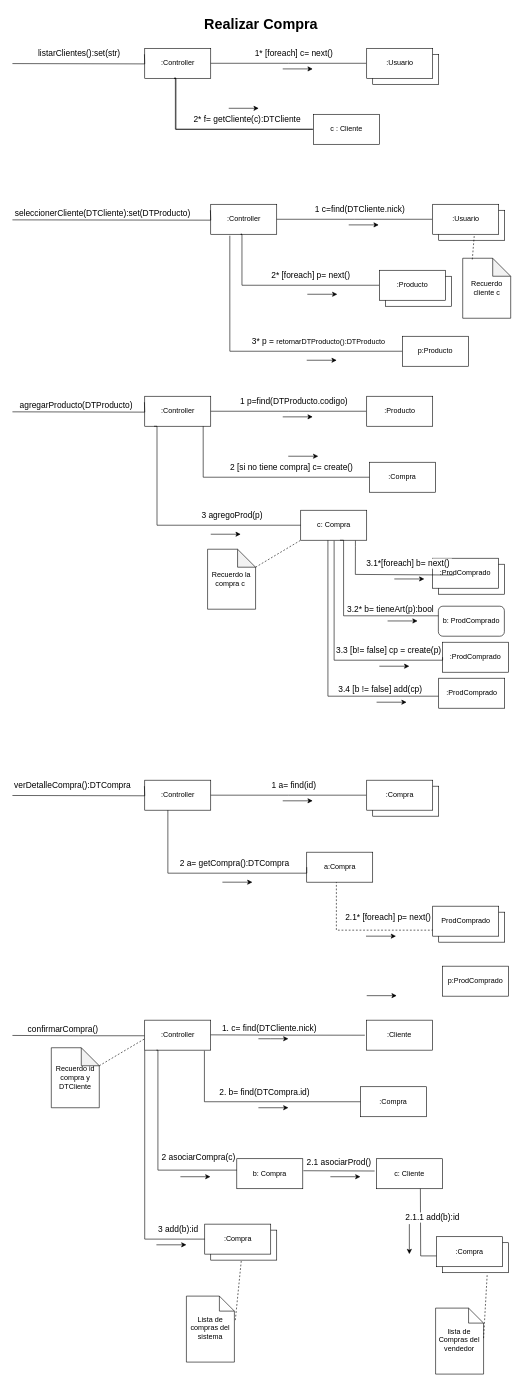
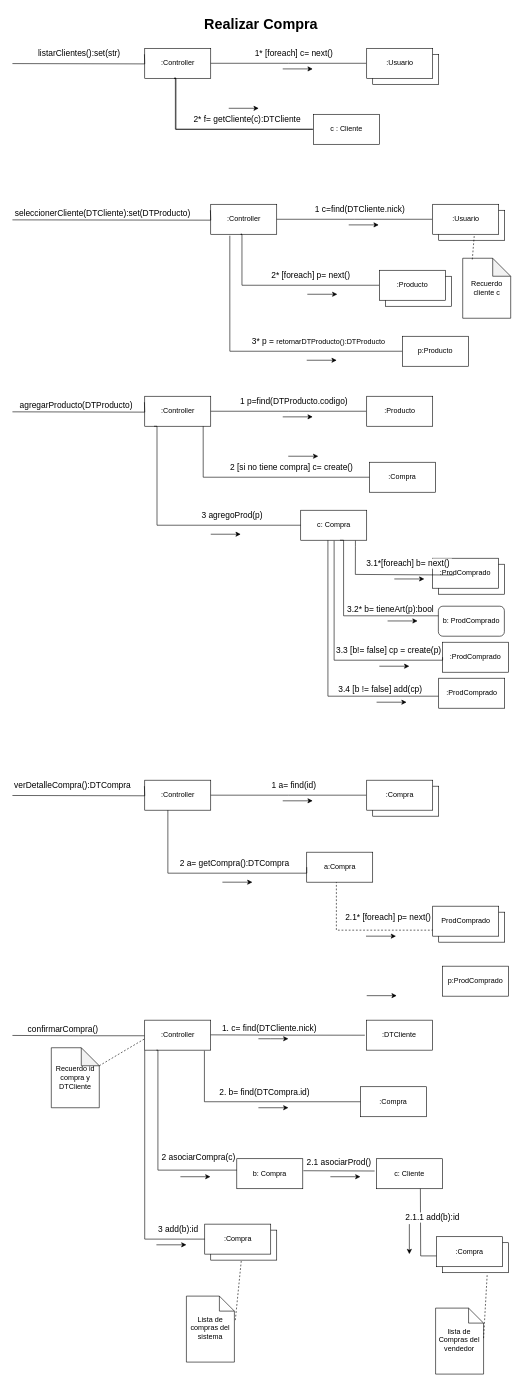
(277, 554) -> none
(231, 579) -> none
(399, 1035) -> (399, 1035)
